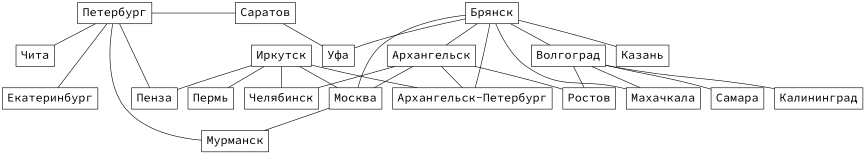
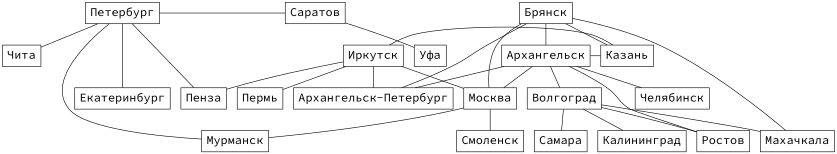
(418, 30) -> none
(530, 34) -> (555, 77)
none -> (595, 56)
(281, 77) -> (501, 27)
none -> (490, 141)
